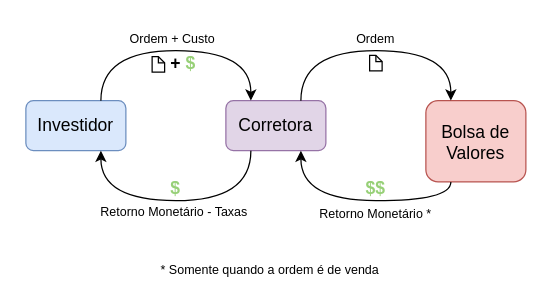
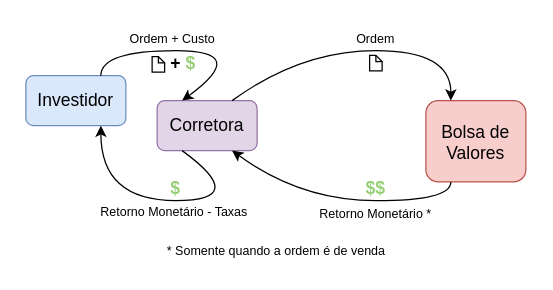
(76, 126) -> (76, 101)
(276, 126) -> (207, 126)
(269, 269) -> (276, 251)
